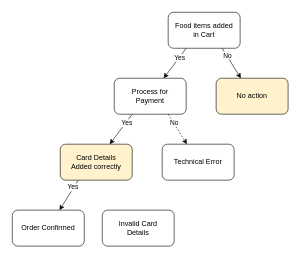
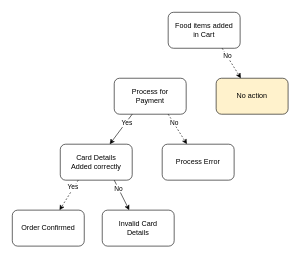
(177, 61) -> none
(234, 66) -> (234, 66)
(96, 162) -> (96, 162)
(198, 162) -> (198, 162)
none -> (121, 193)
(67, 198) -> (67, 198)
